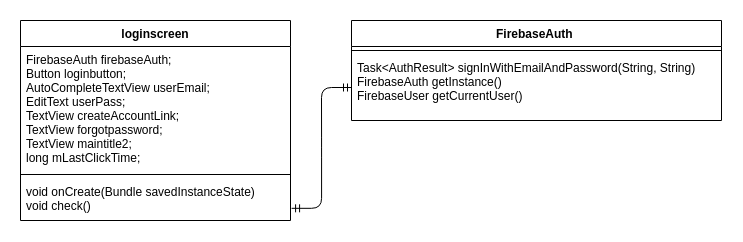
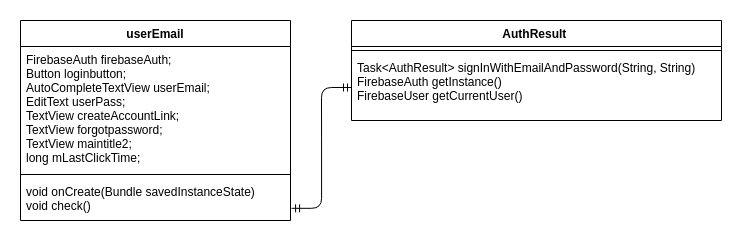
(155, 34) -> (155, 34)
(536, 34) -> (536, 34)
